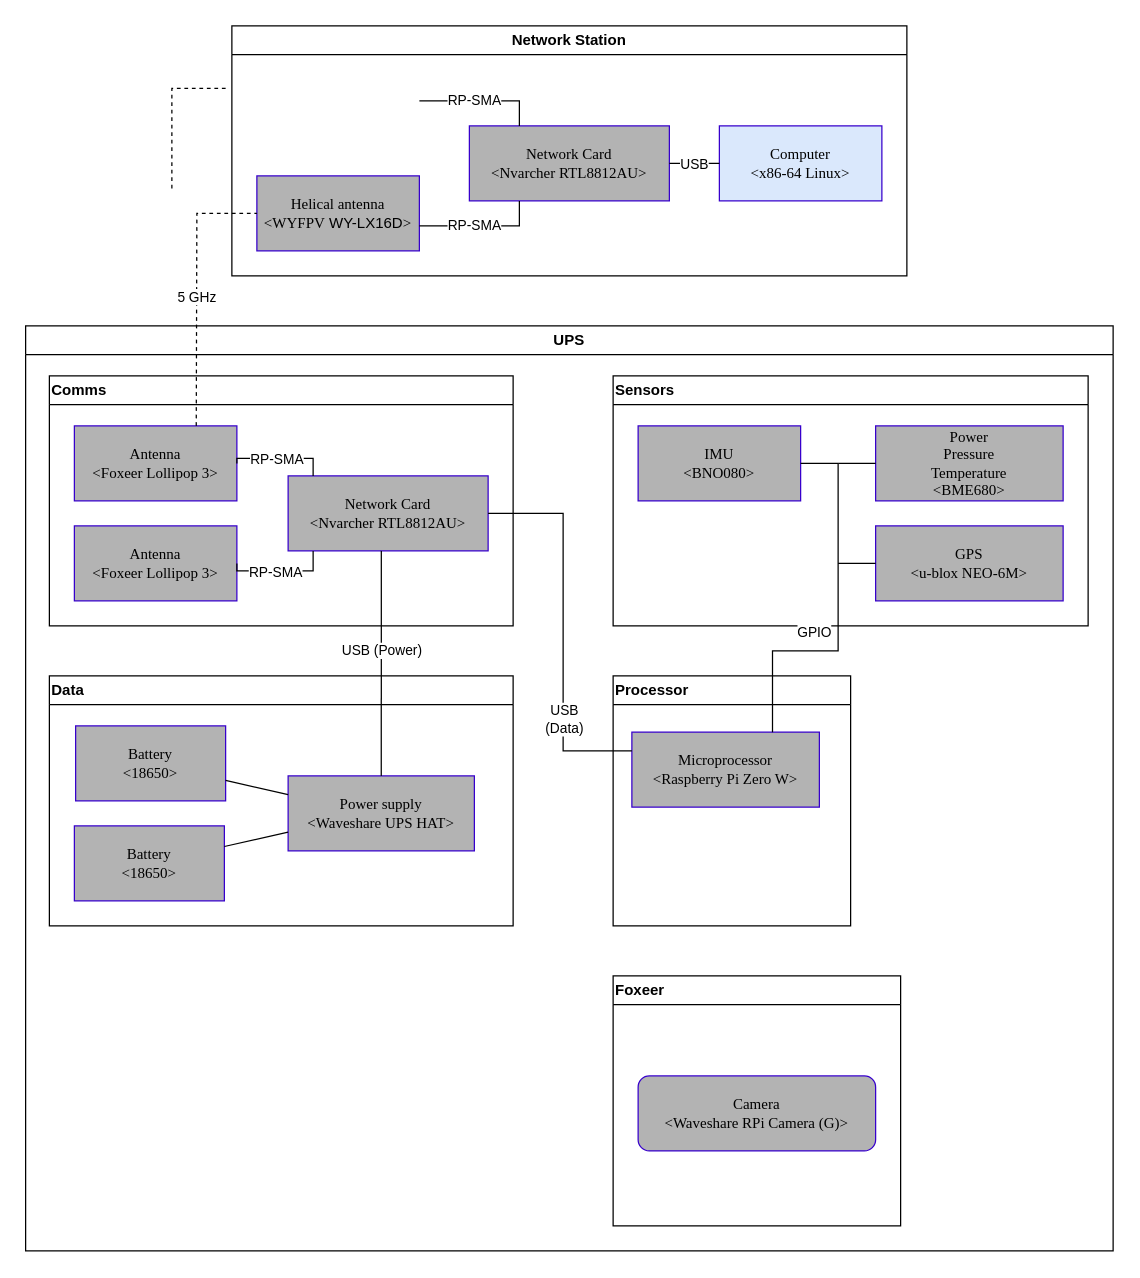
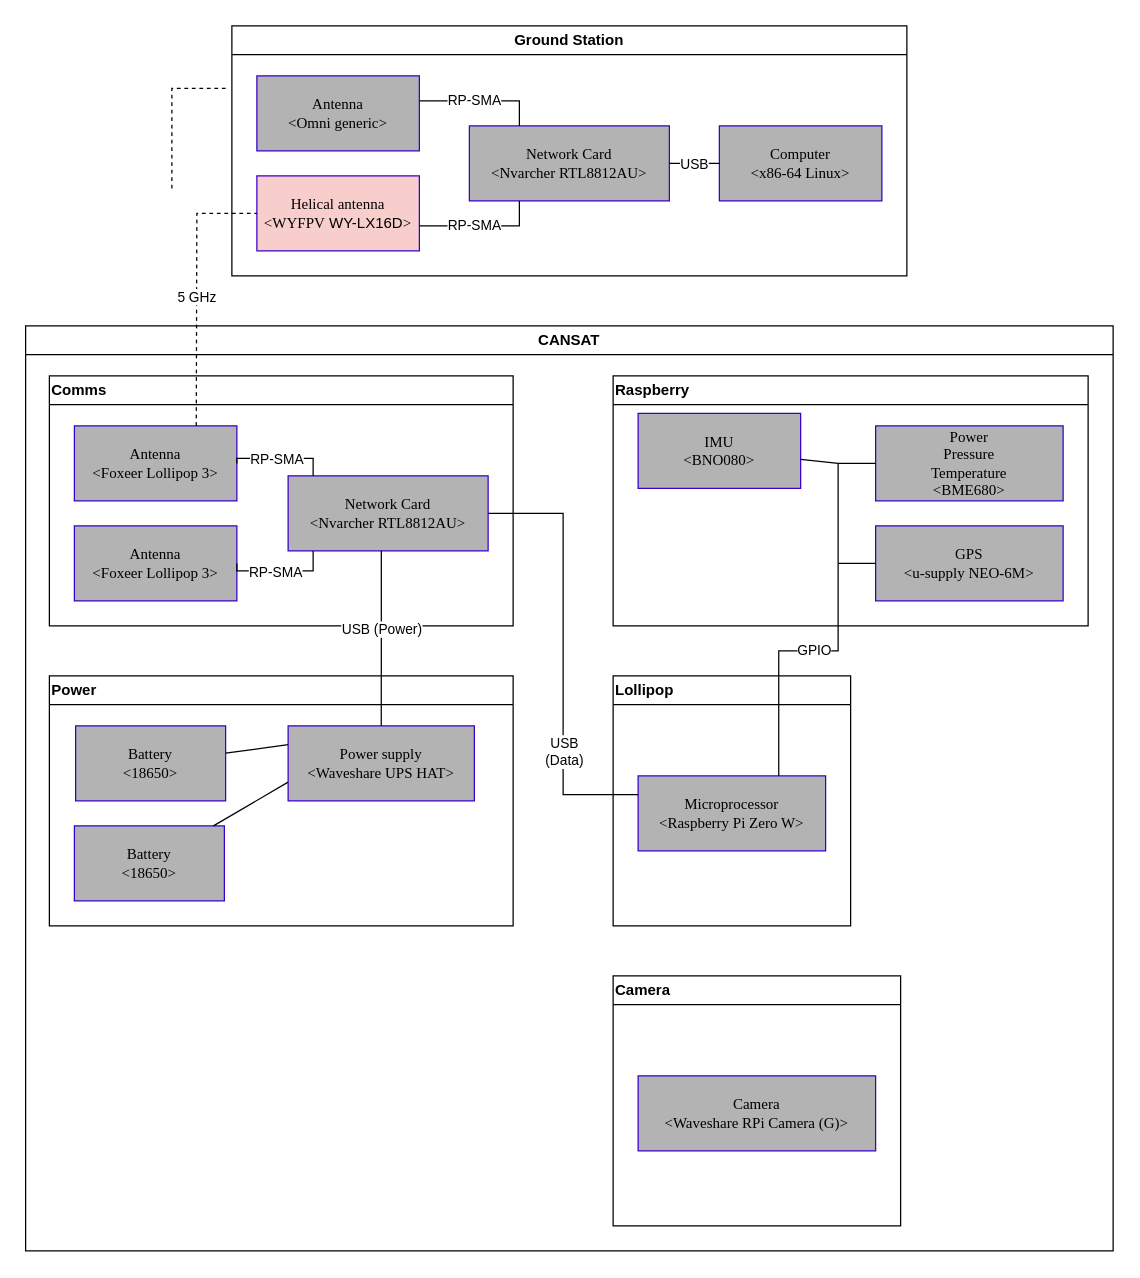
(569, 41) -> (569, 41)
none -> (338, 113)
(801, 163) -> (801, 163)
(338, 213) -> (338, 213)
(569, 341) -> (569, 341)
(645, 391) -> (653, 391)
(719, 463) -> (719, 451)
(969, 563) -> (969, 563)
(69, 691) -> (73, 691)
(653, 691) -> (643, 691)
(726, 769) -> (732, 813)
(381, 813) -> (381, 763)
(641, 991) -> (641, 991)
(757, 1113) -> (757, 1113)
